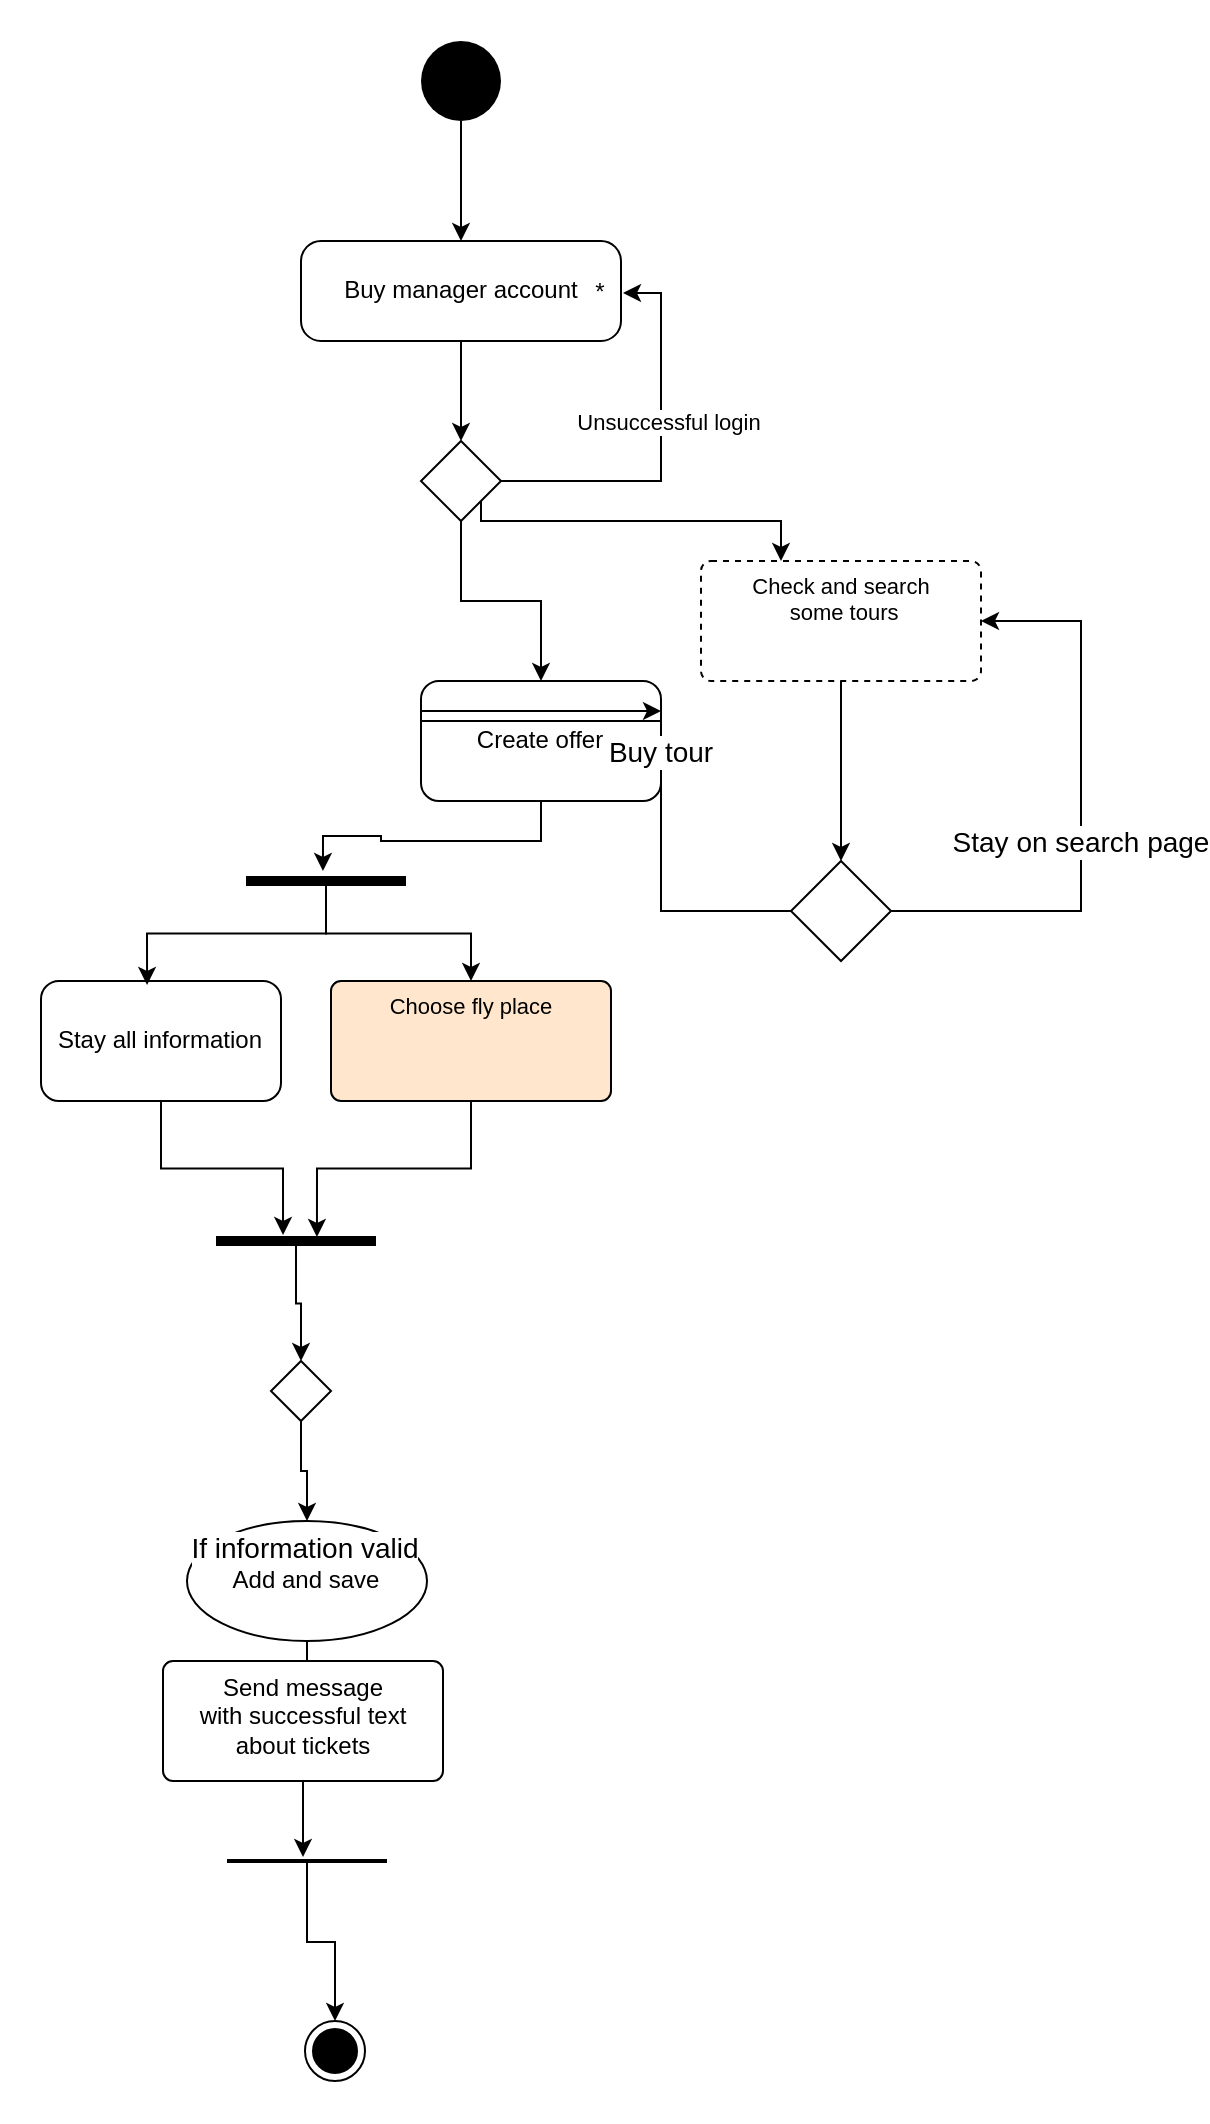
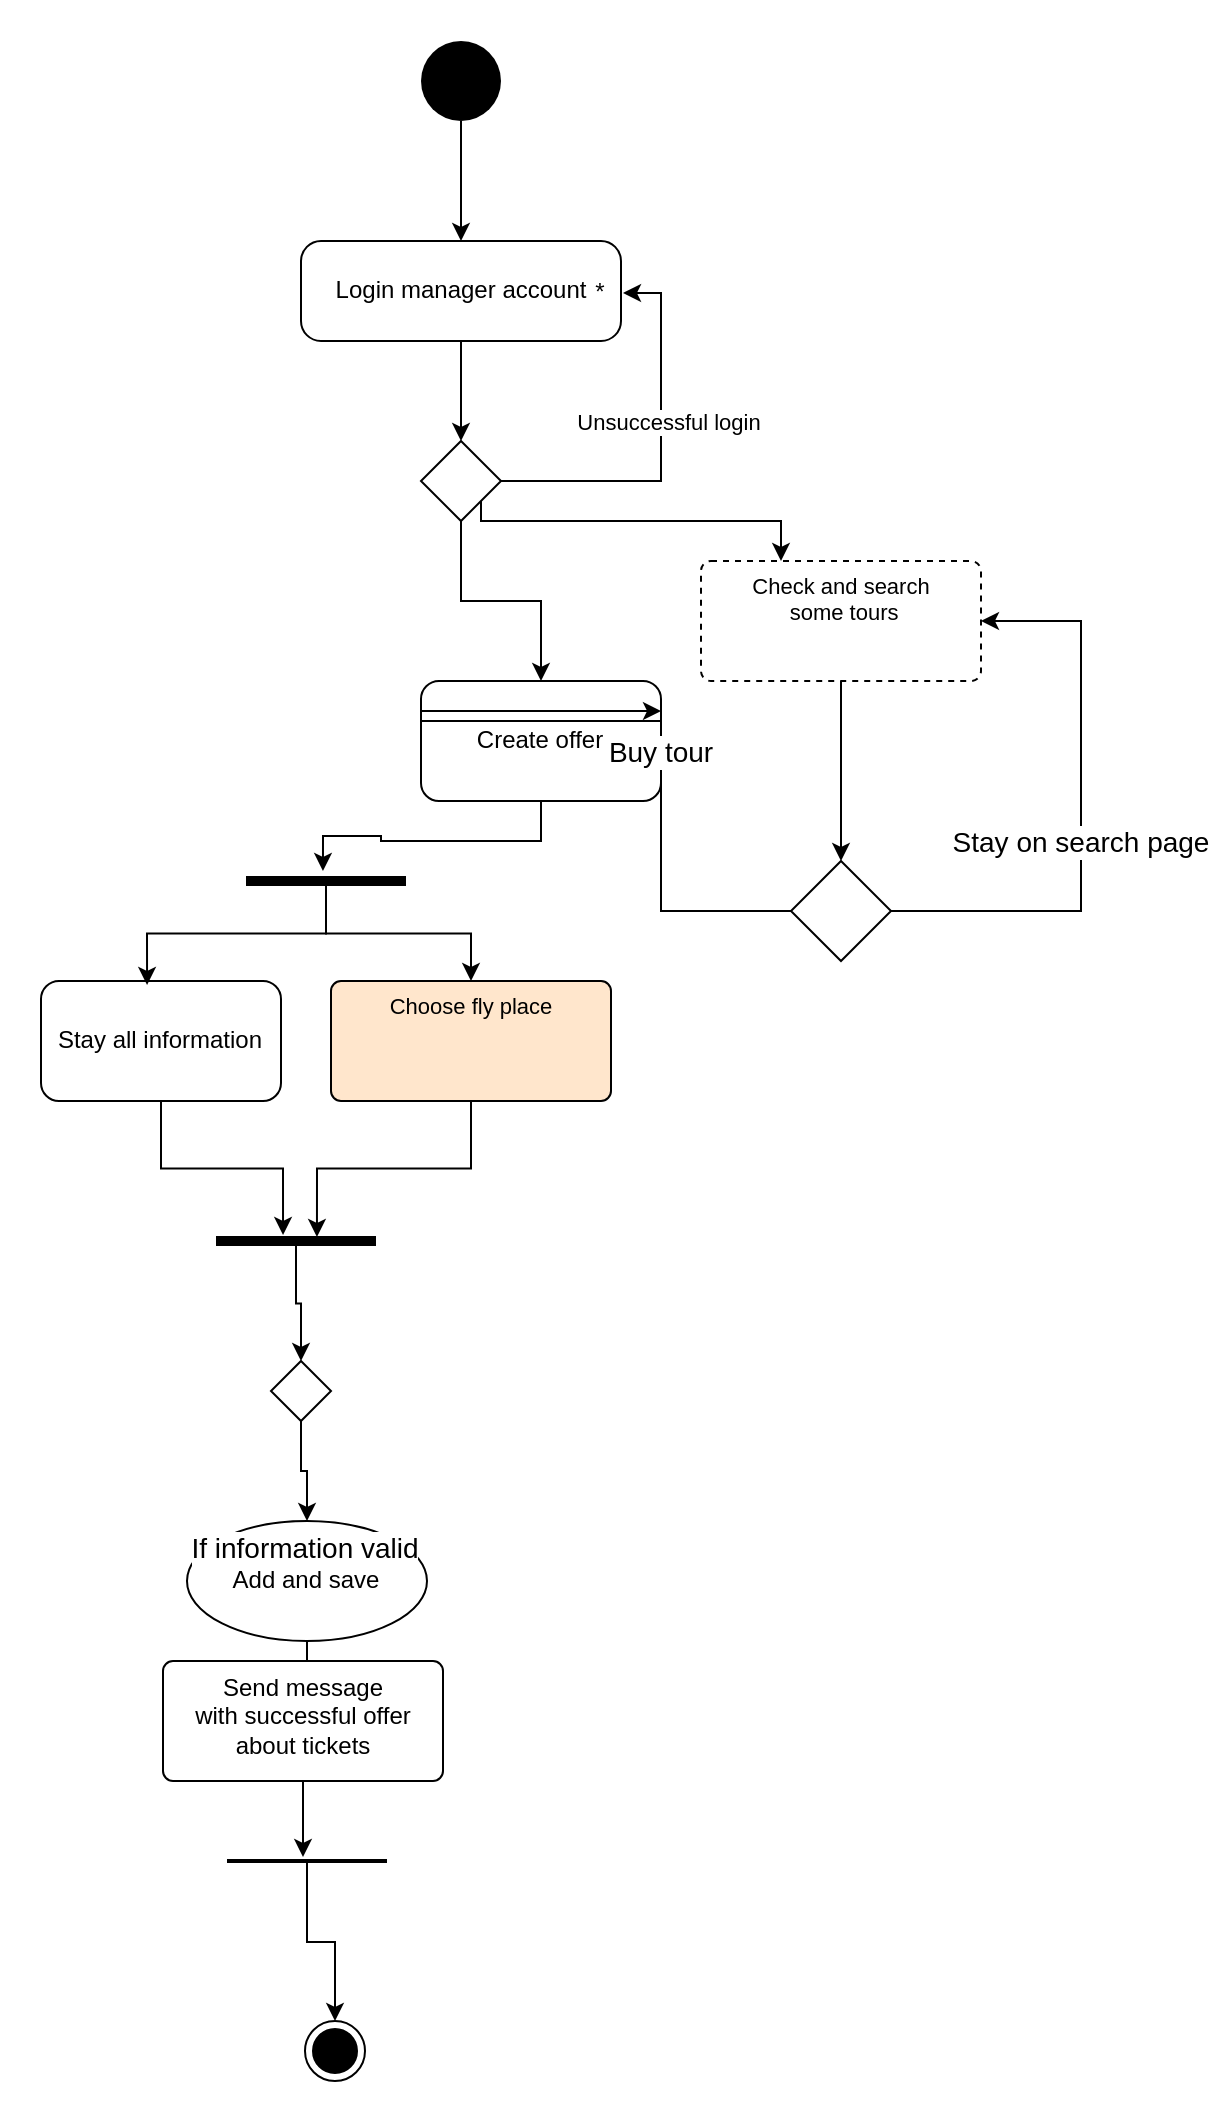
(462, 291) -> (462, 291)
(304, 1718) -> (304, 1718)
